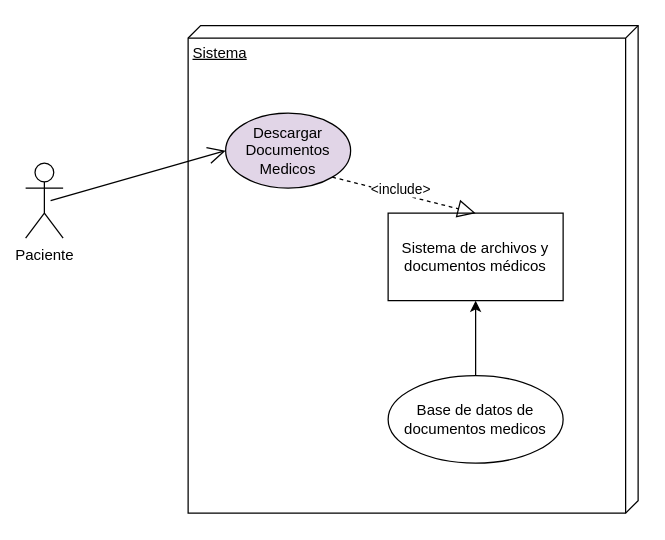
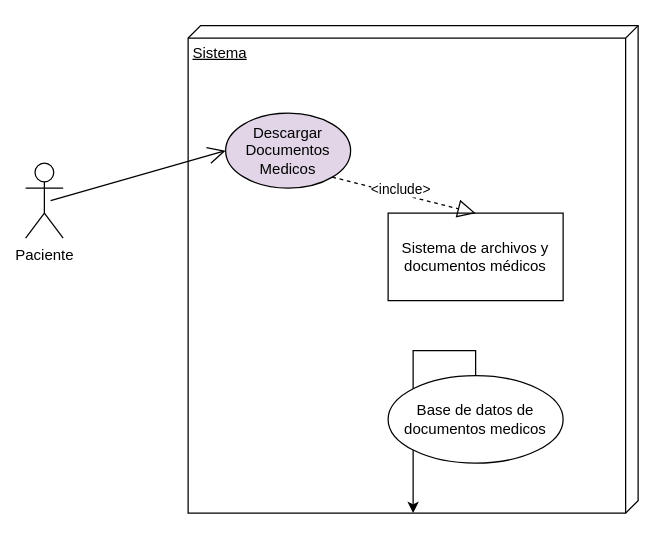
(476, 331) -> (426, 351)
